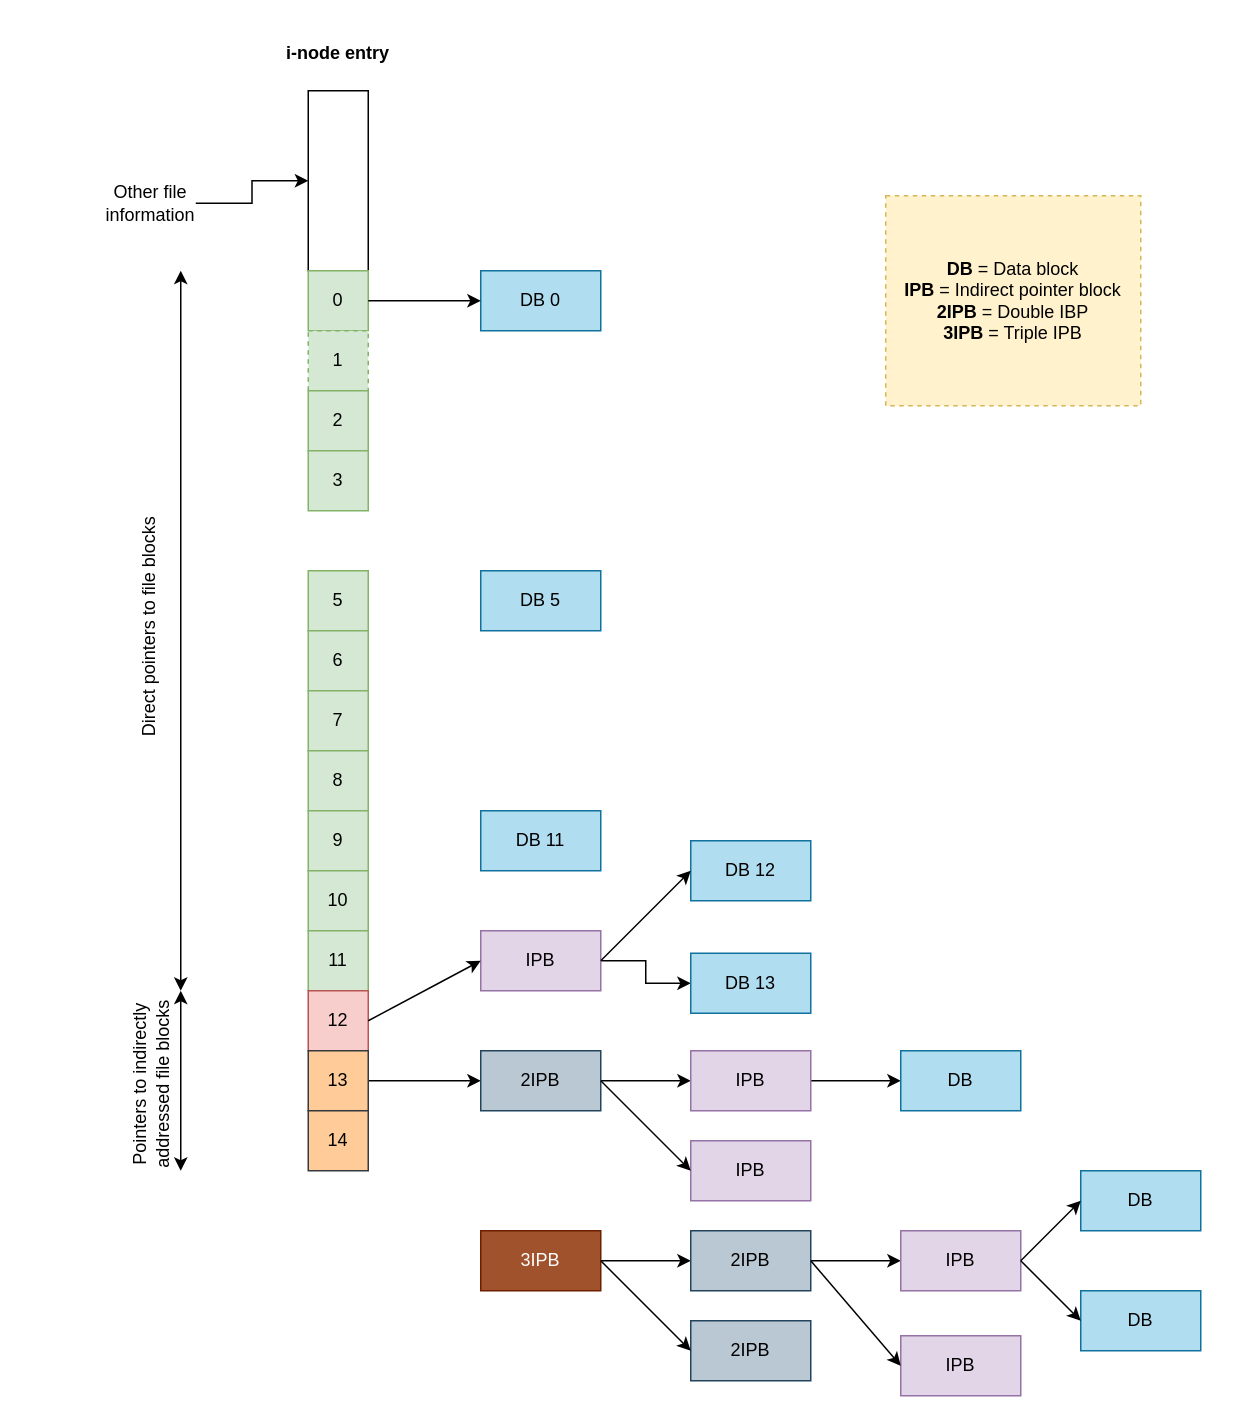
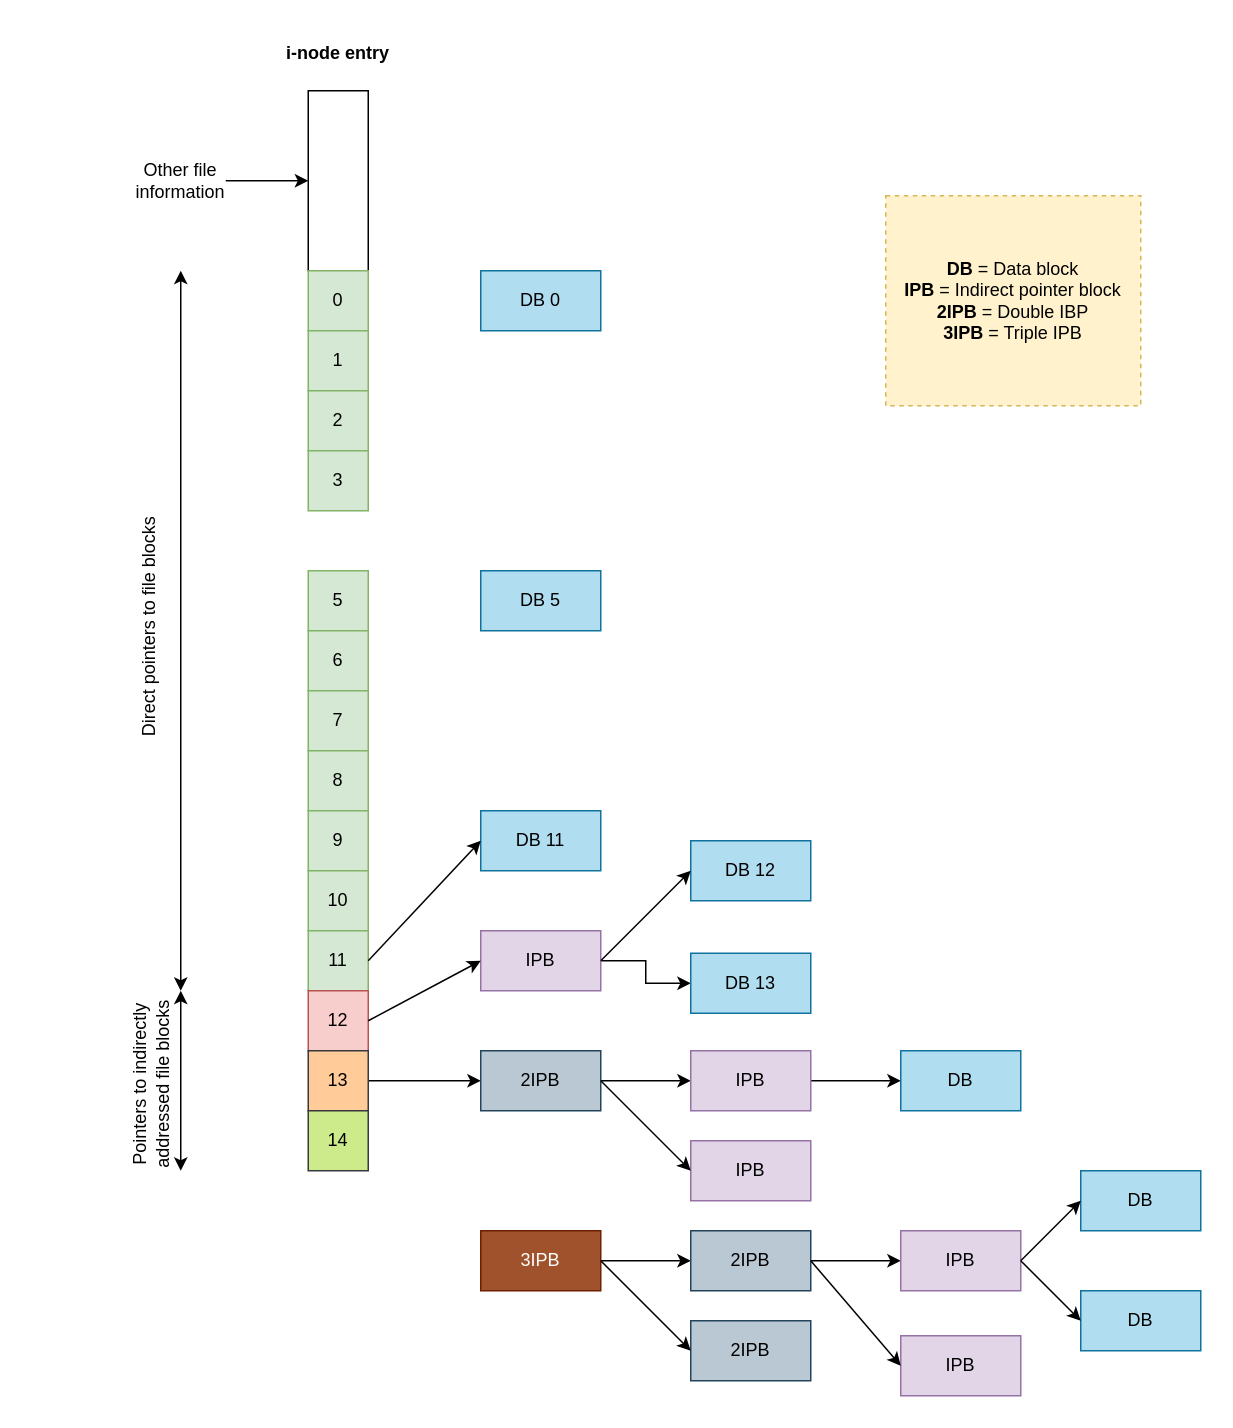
(151, 203) -> (181, 181)
(420, 301) -> none
(338, 361) -> (338, 361)
none -> (421, 904)
(338, 1141) -> (338, 1141)
